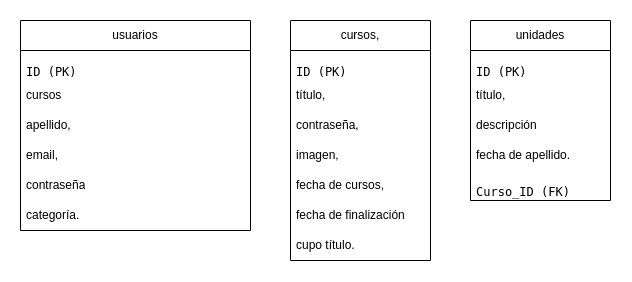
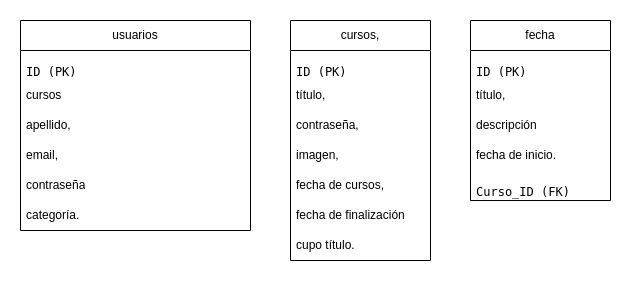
(541, 36) -> (541, 36)
(528, 156) -> (521, 156)
